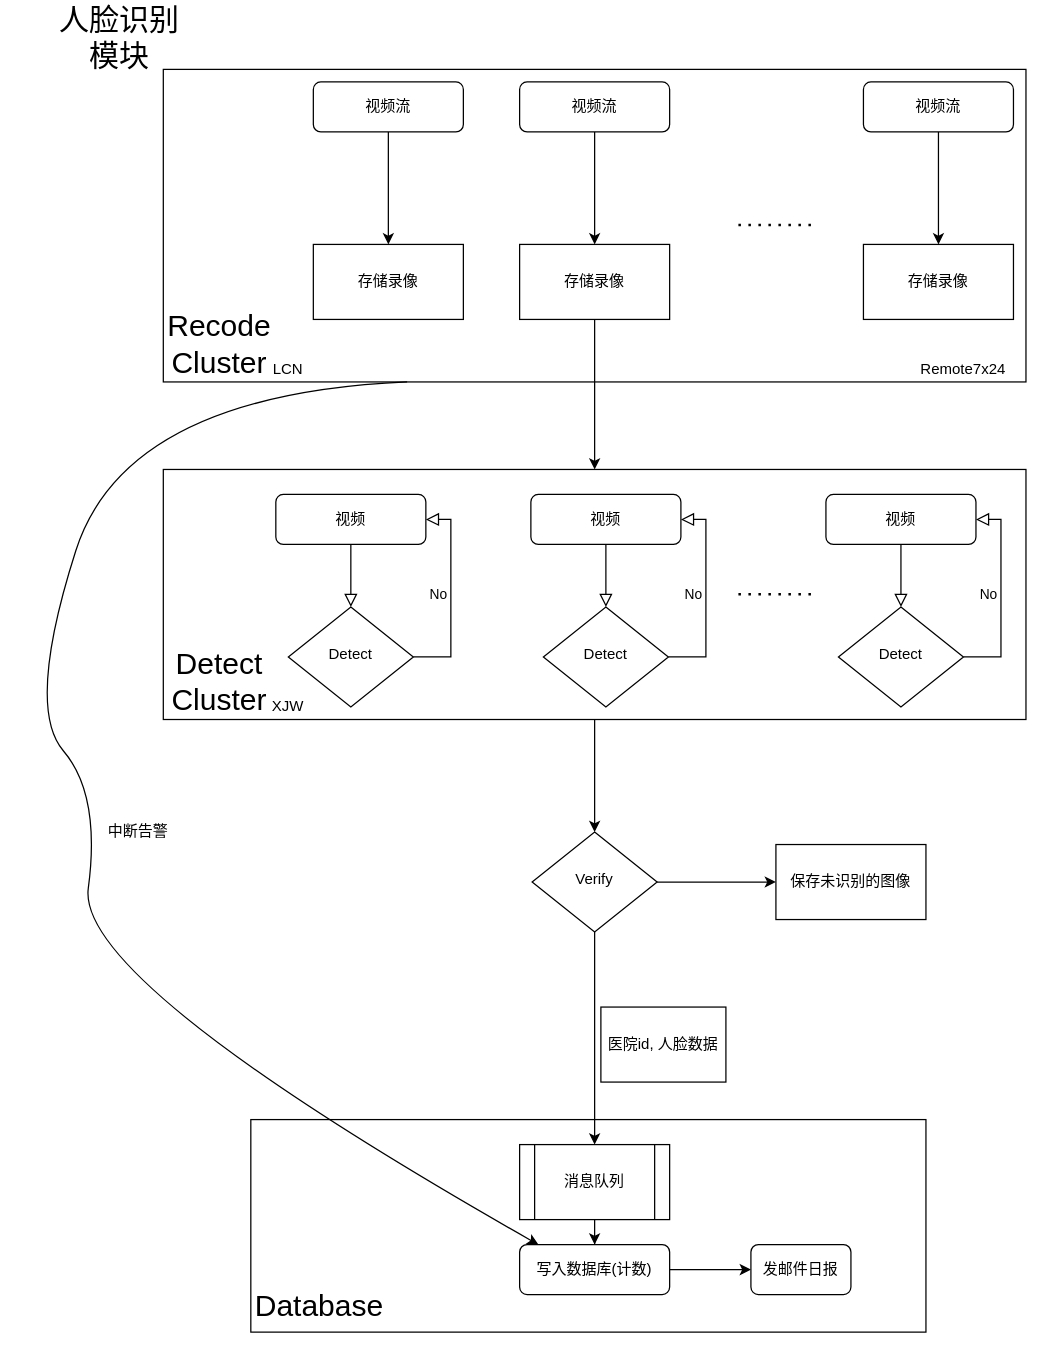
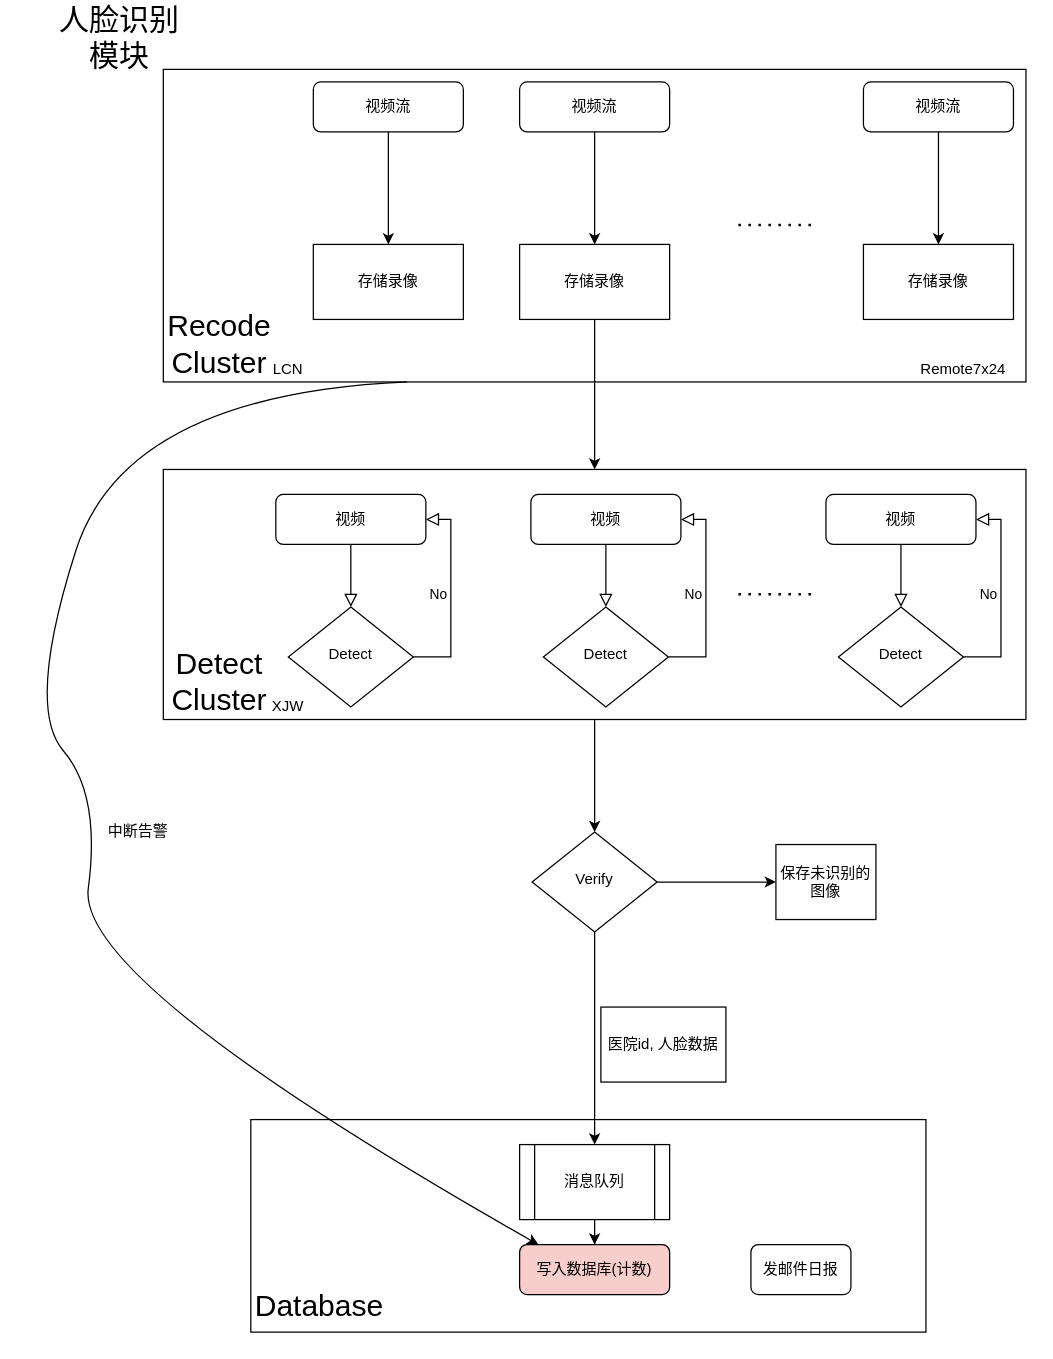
(851, 882) -> (826, 882)
(594, 1269) -> (594, 1269)
(706, 1269) -> none
